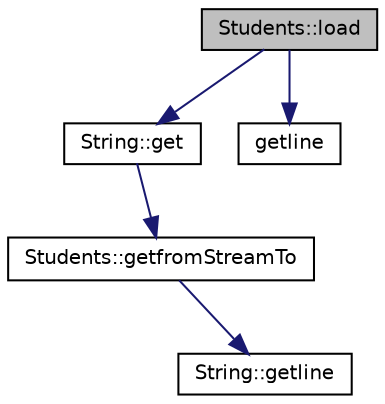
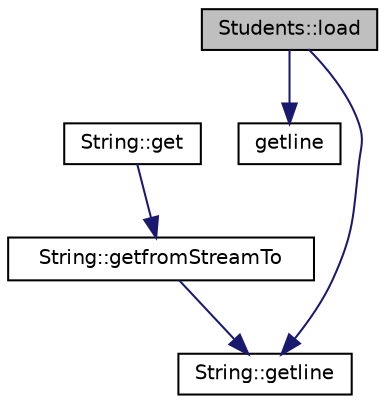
(220, 81) -> (356, 193)
(161, 259) -> (161, 259)
